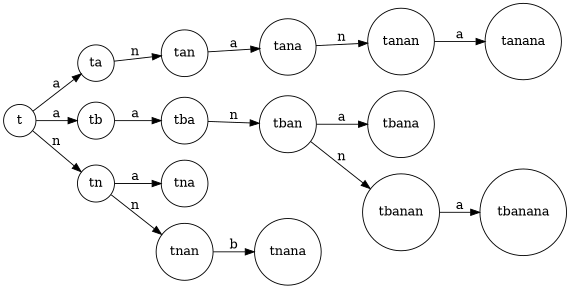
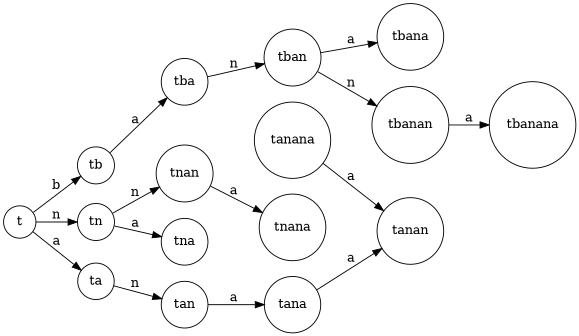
(342, 38) -> (351, 258)
(455, 42) -> (350, 184)
(57, 114) -> (57, 186)
(234, 245) -> (234, 191)
